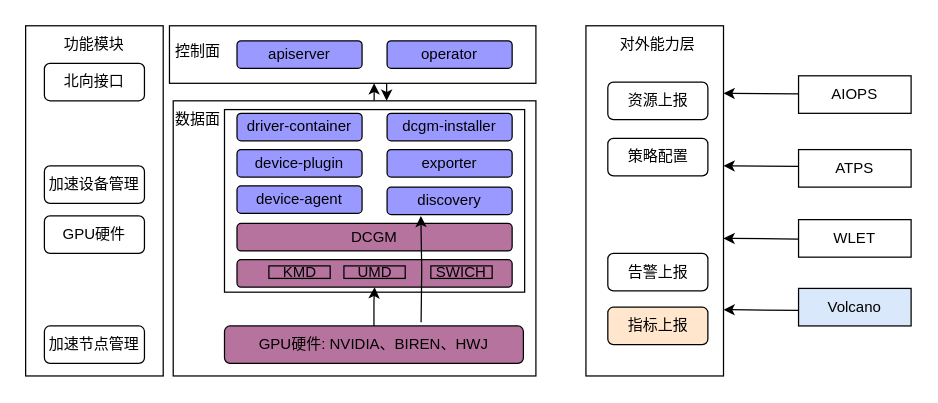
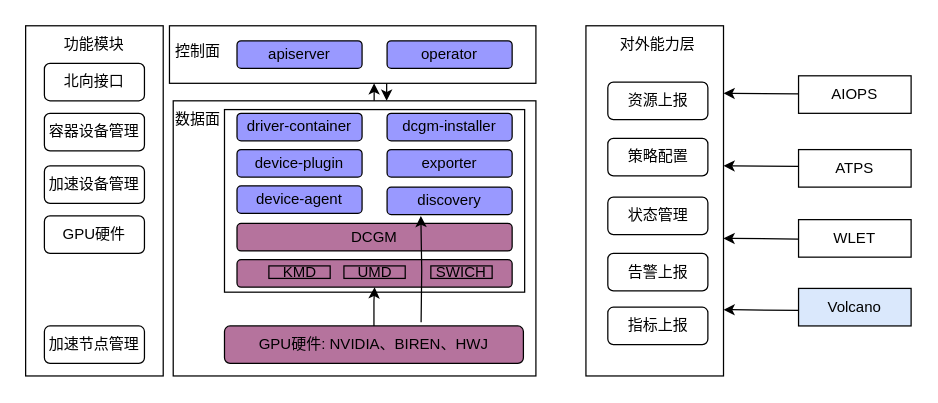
none -> (94, 132)
none -> (658, 216)
(658, 326) -> (658, 326)
